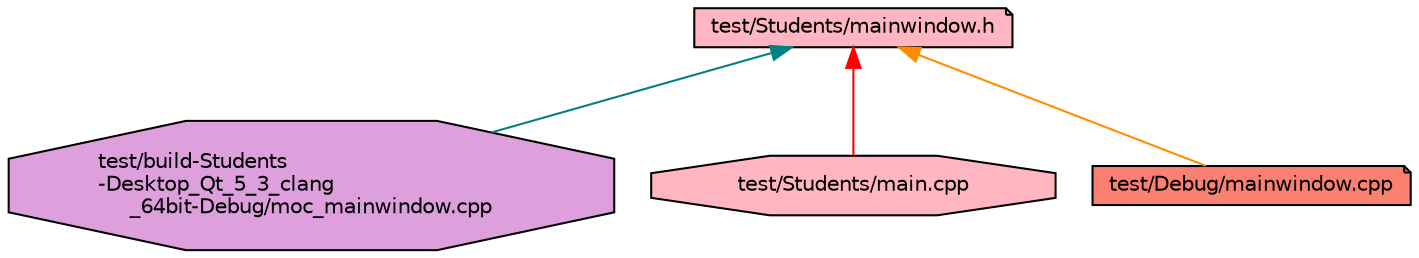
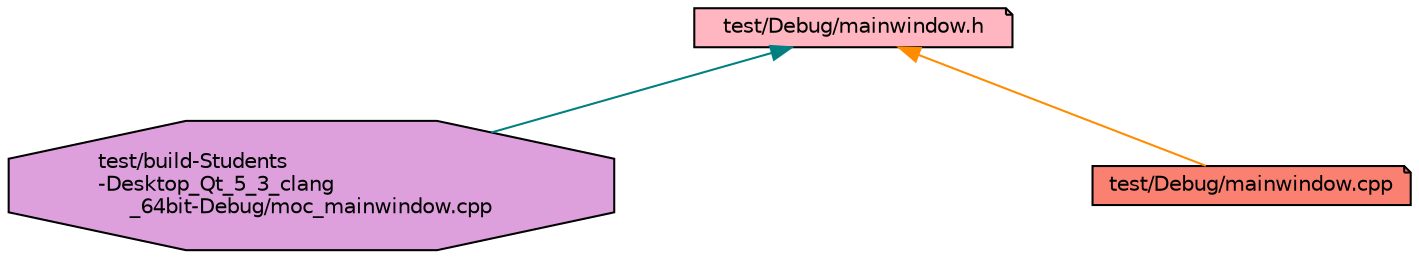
(853, 28) -> (853, 28)
(853, 186) -> none
